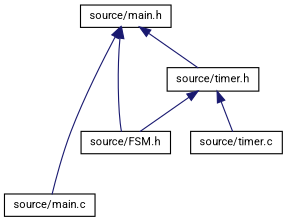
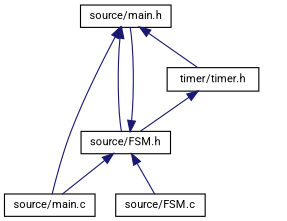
none -> (133, 74)
(213, 79) -> (213, 79)
(236, 143) -> none
none -> (83, 177)
none -> (160, 205)
